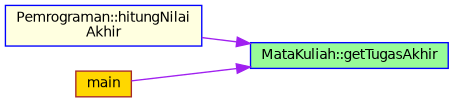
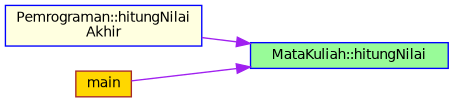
(349, 56) -> (349, 56)
